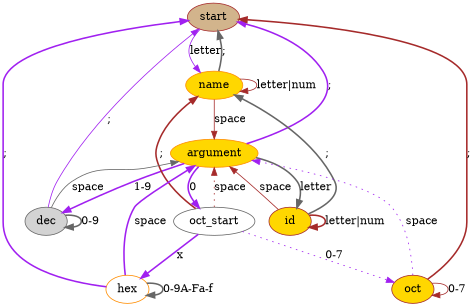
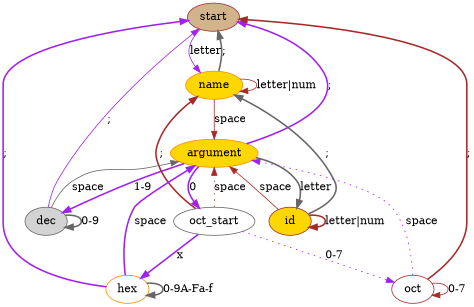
(413, 289) -> (413, 289)
